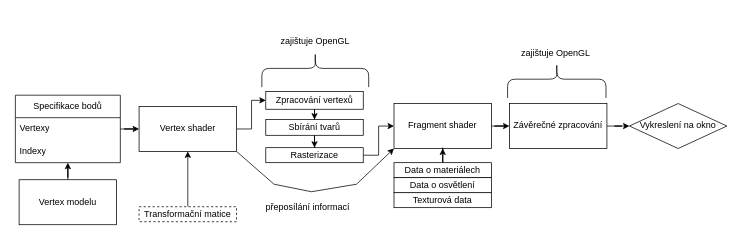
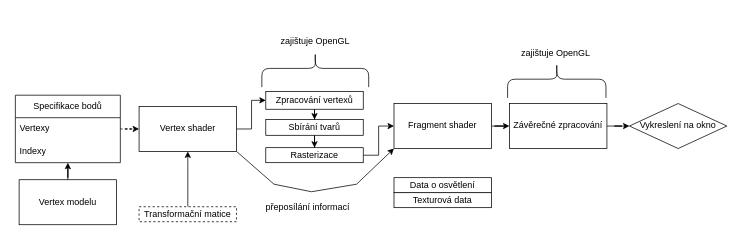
(131, 129) -> (131, 129)
(443, 153) -> none
(443, 170) -> none
